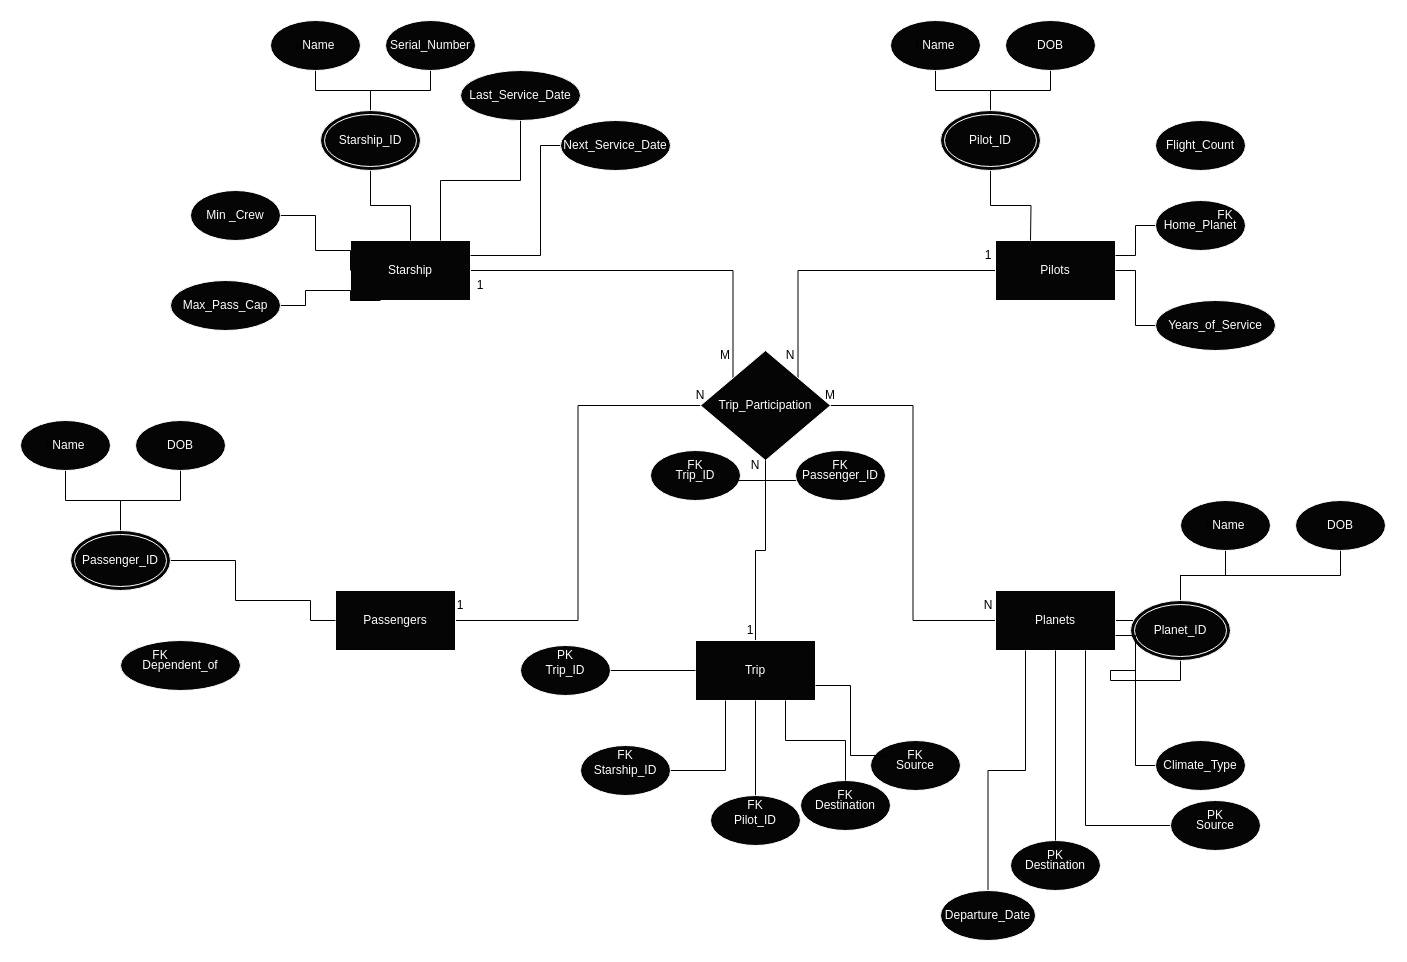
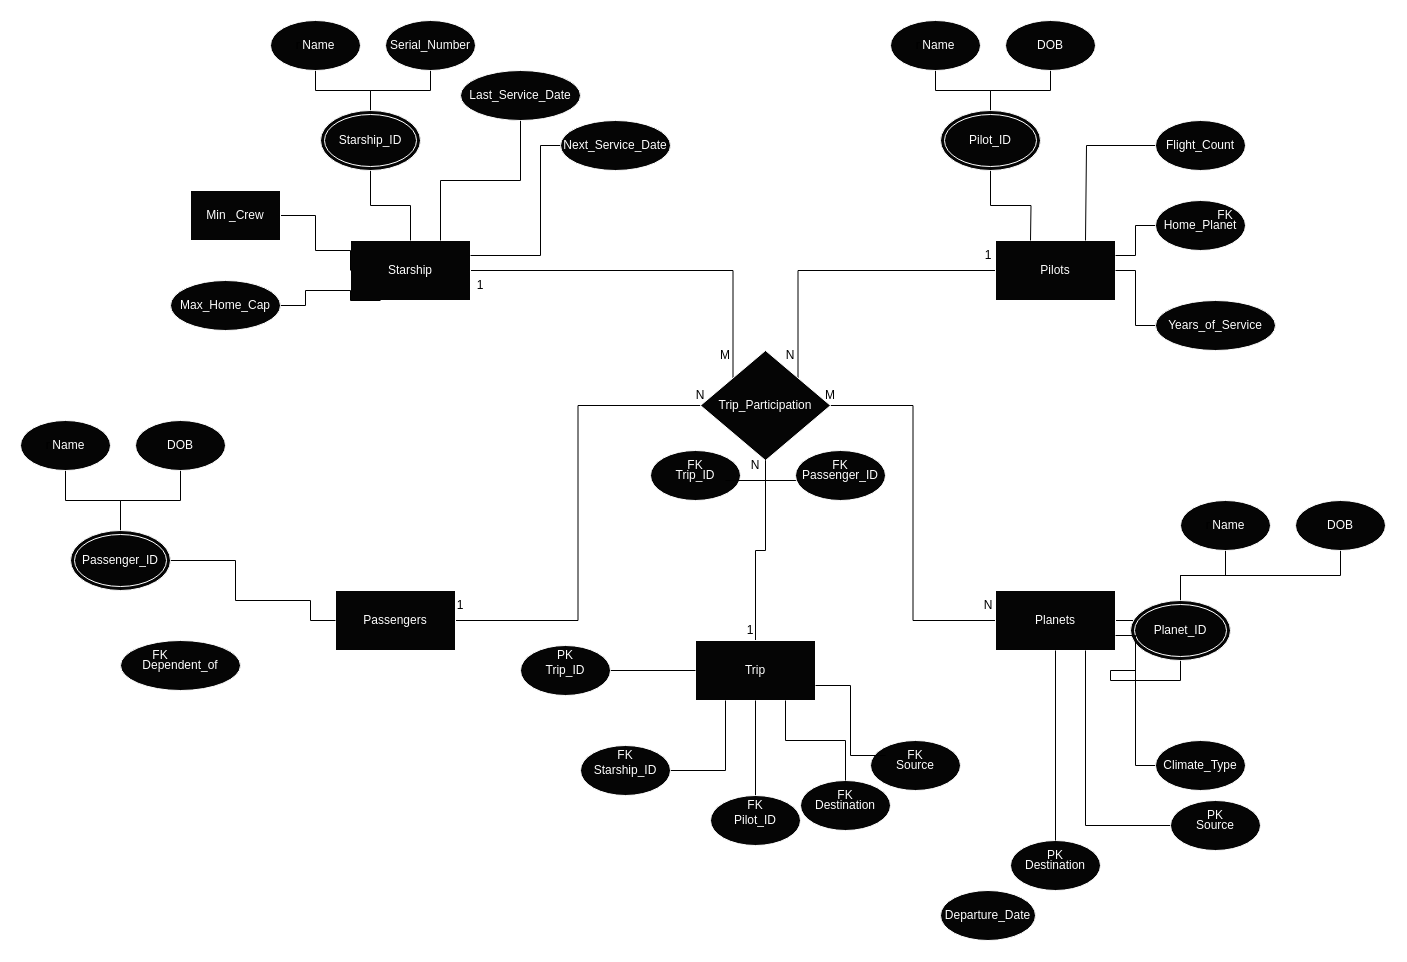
none -> (1086, 159)
(236, 216) -> (236, 216)
(226, 306) -> (226, 306)
(1006, 771) -> none
